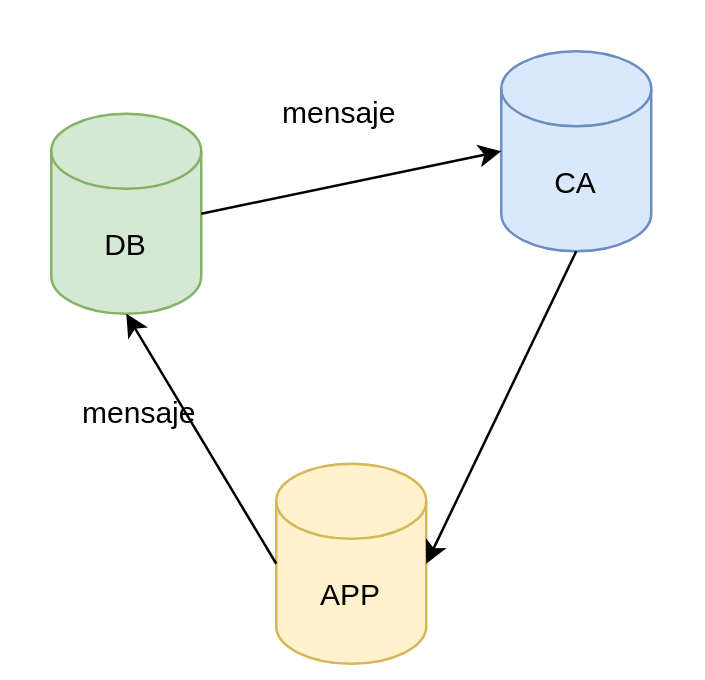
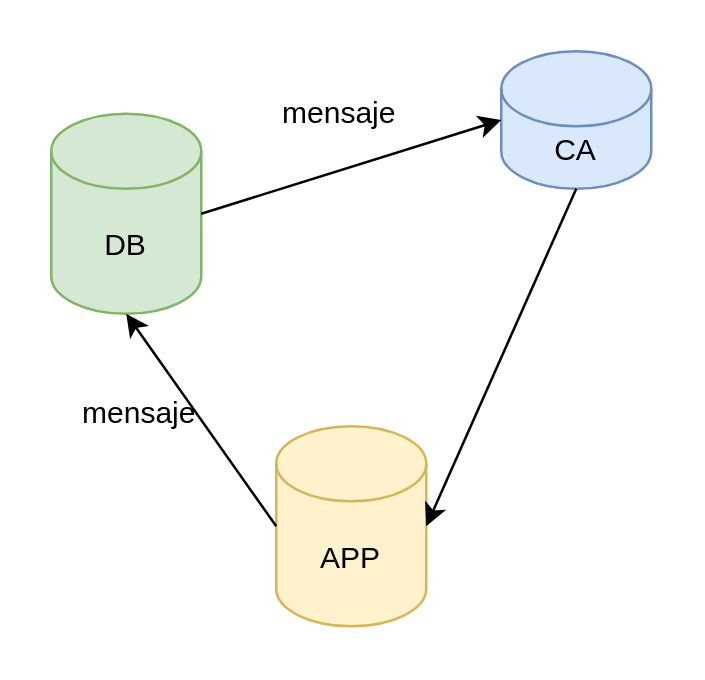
(576, 151) -> (576, 120)
(351, 564) -> (351, 526)
